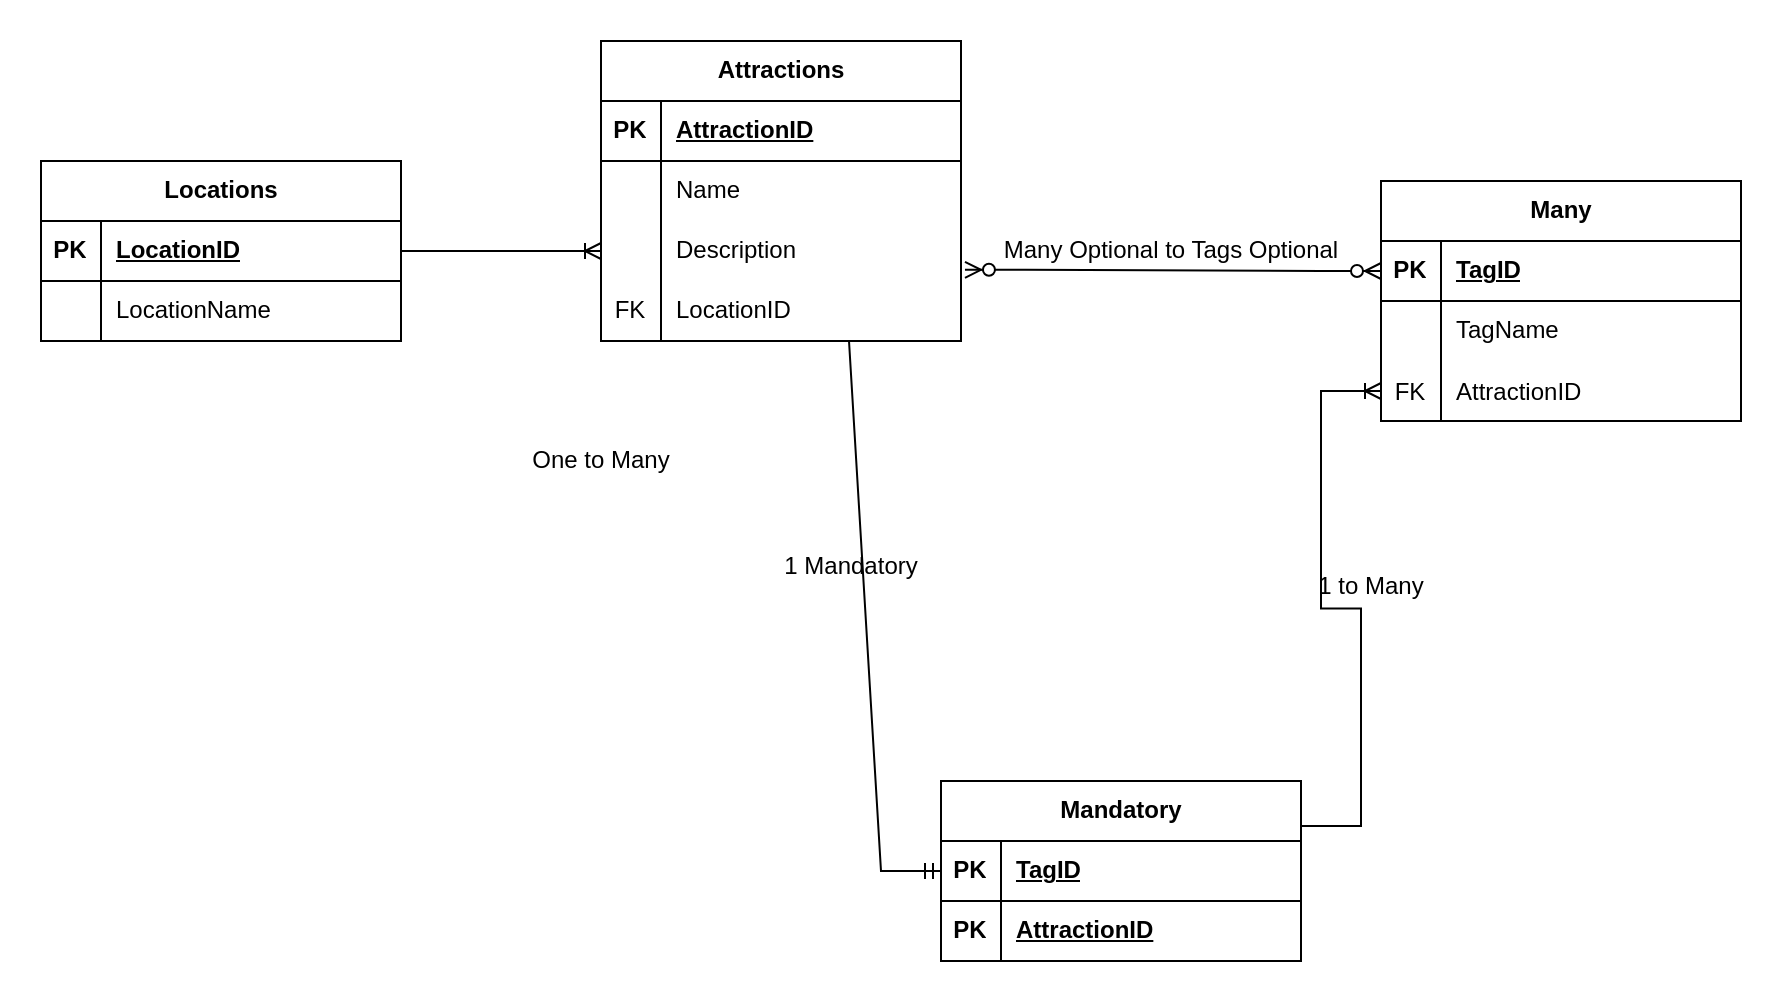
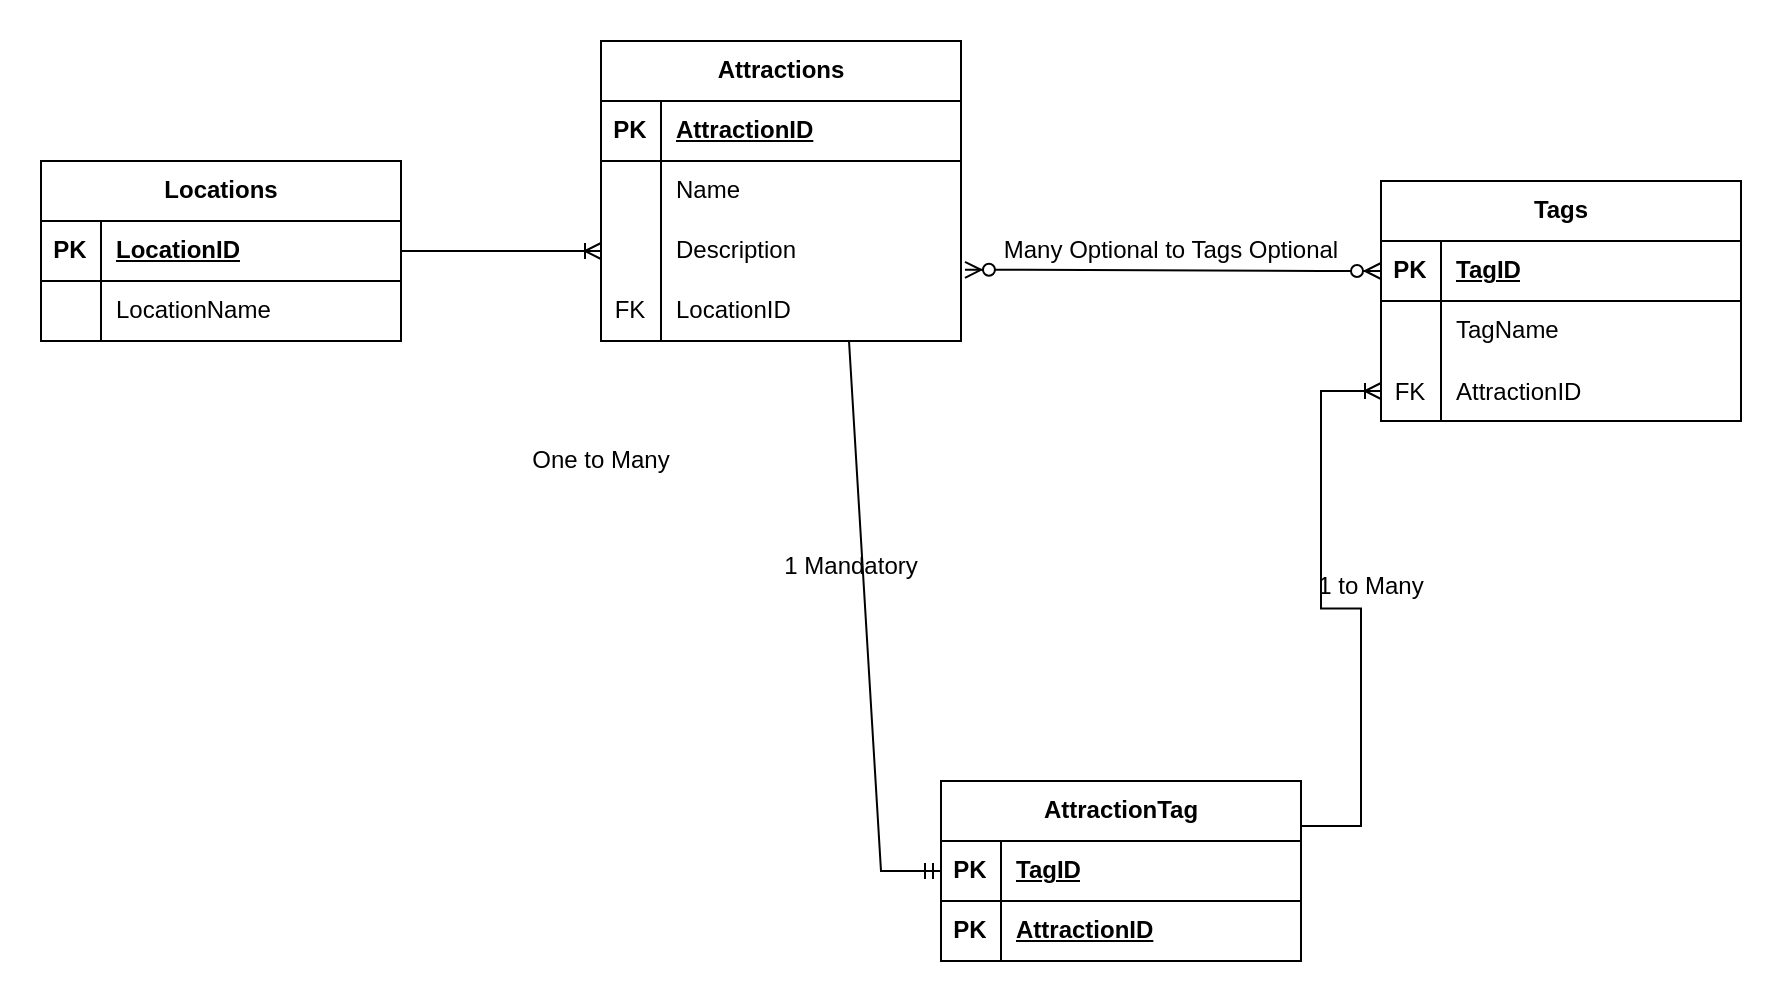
(1562, 211) -> (1562, 211)
(1122, 811) -> (1122, 811)
